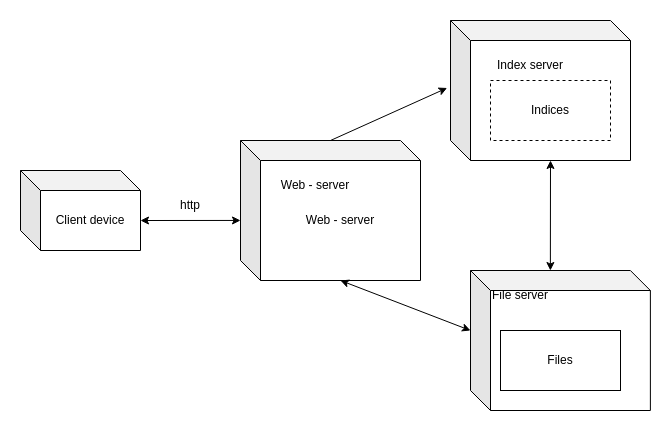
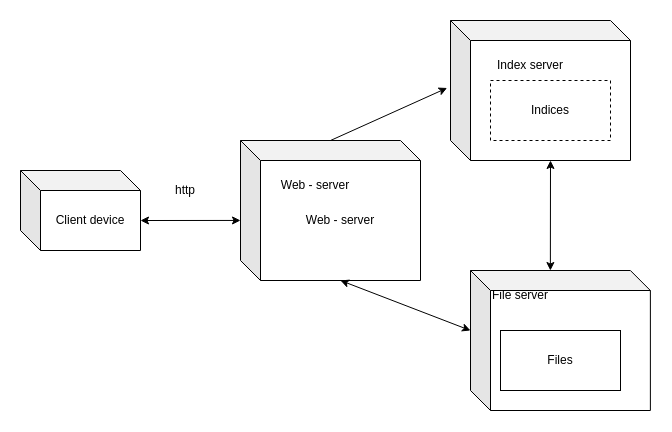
(191, 206) -> (186, 191)
